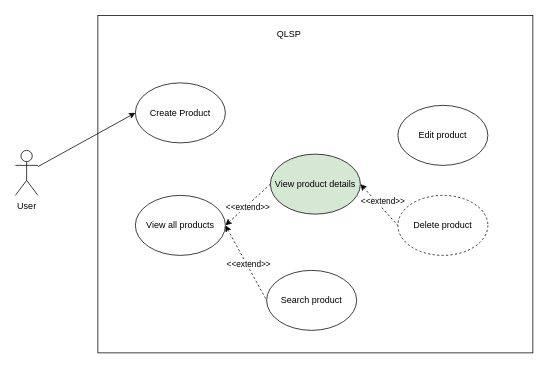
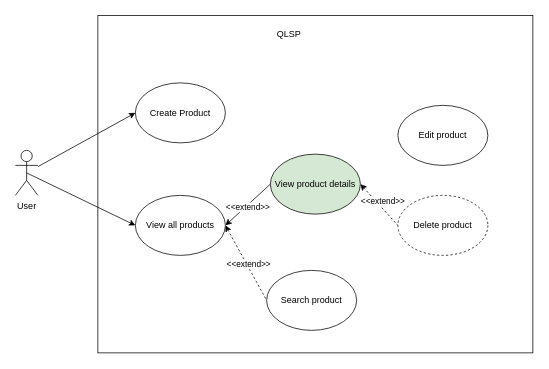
(259, 194) -> (259, 194)
none -> (79, 198)
